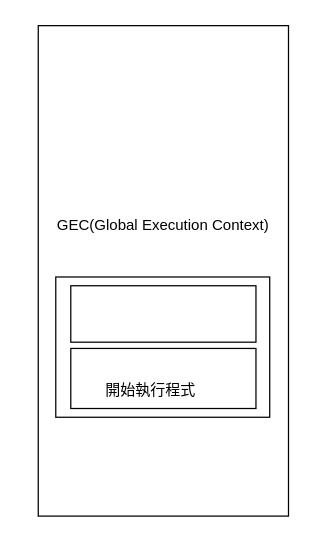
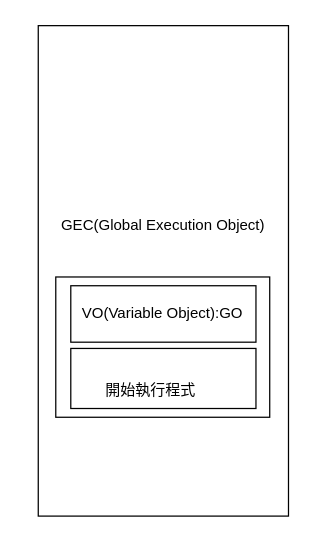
(163, 226) -> (163, 226)
none -> (163, 314)
